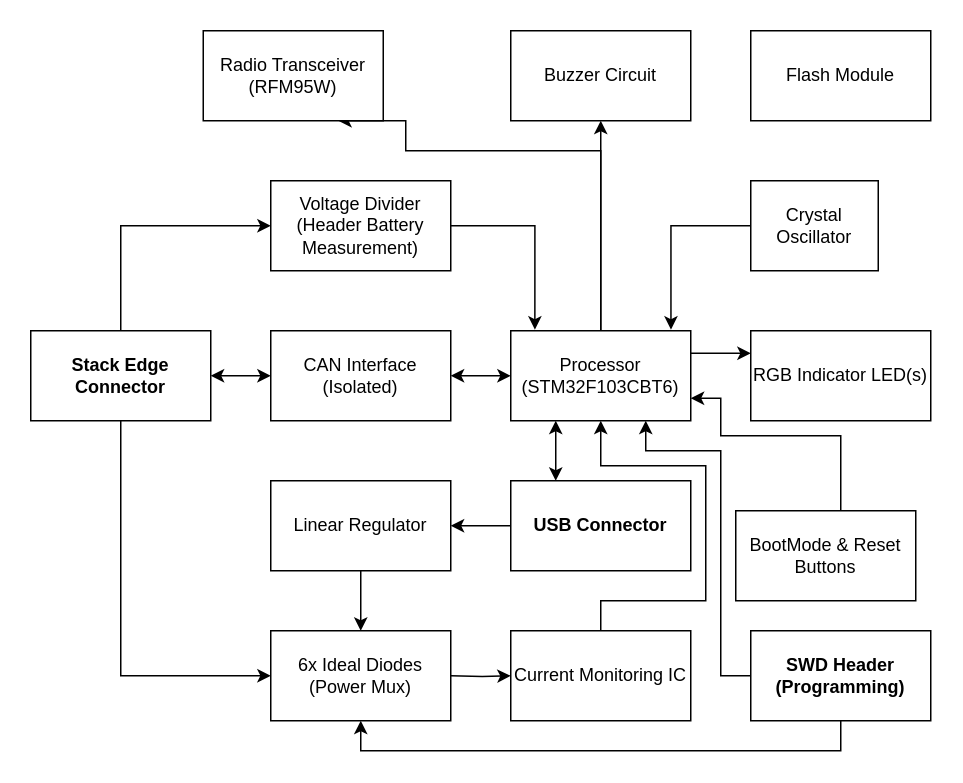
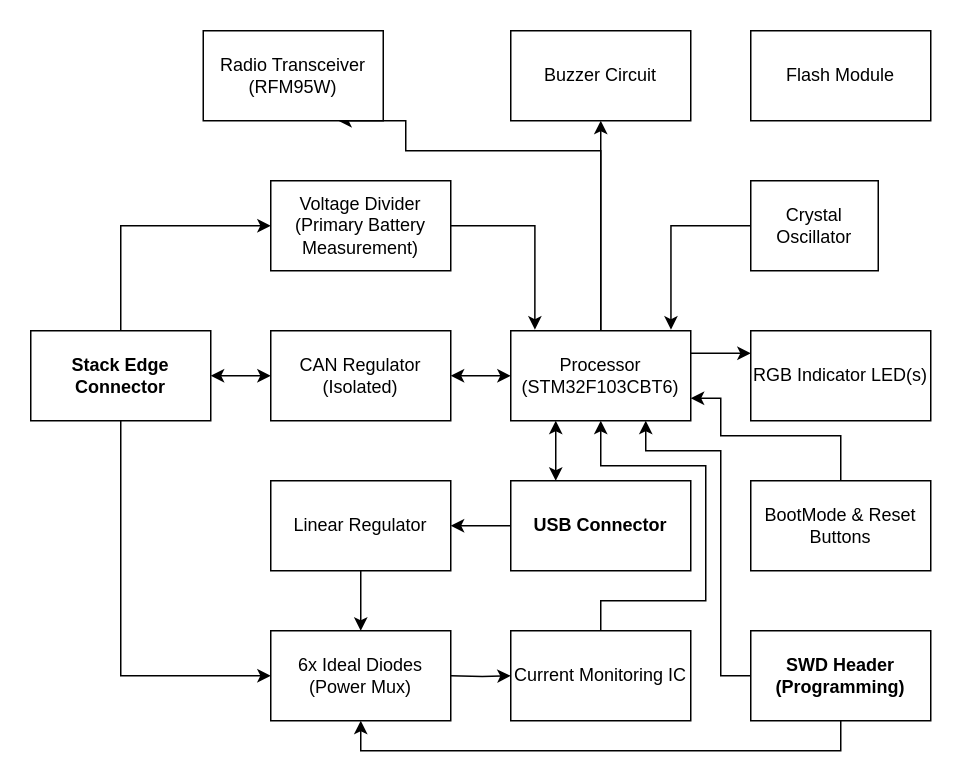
(361, 226) -> (361, 226)
(361, 376) -> (361, 376)
(826, 556) -> (841, 526)
